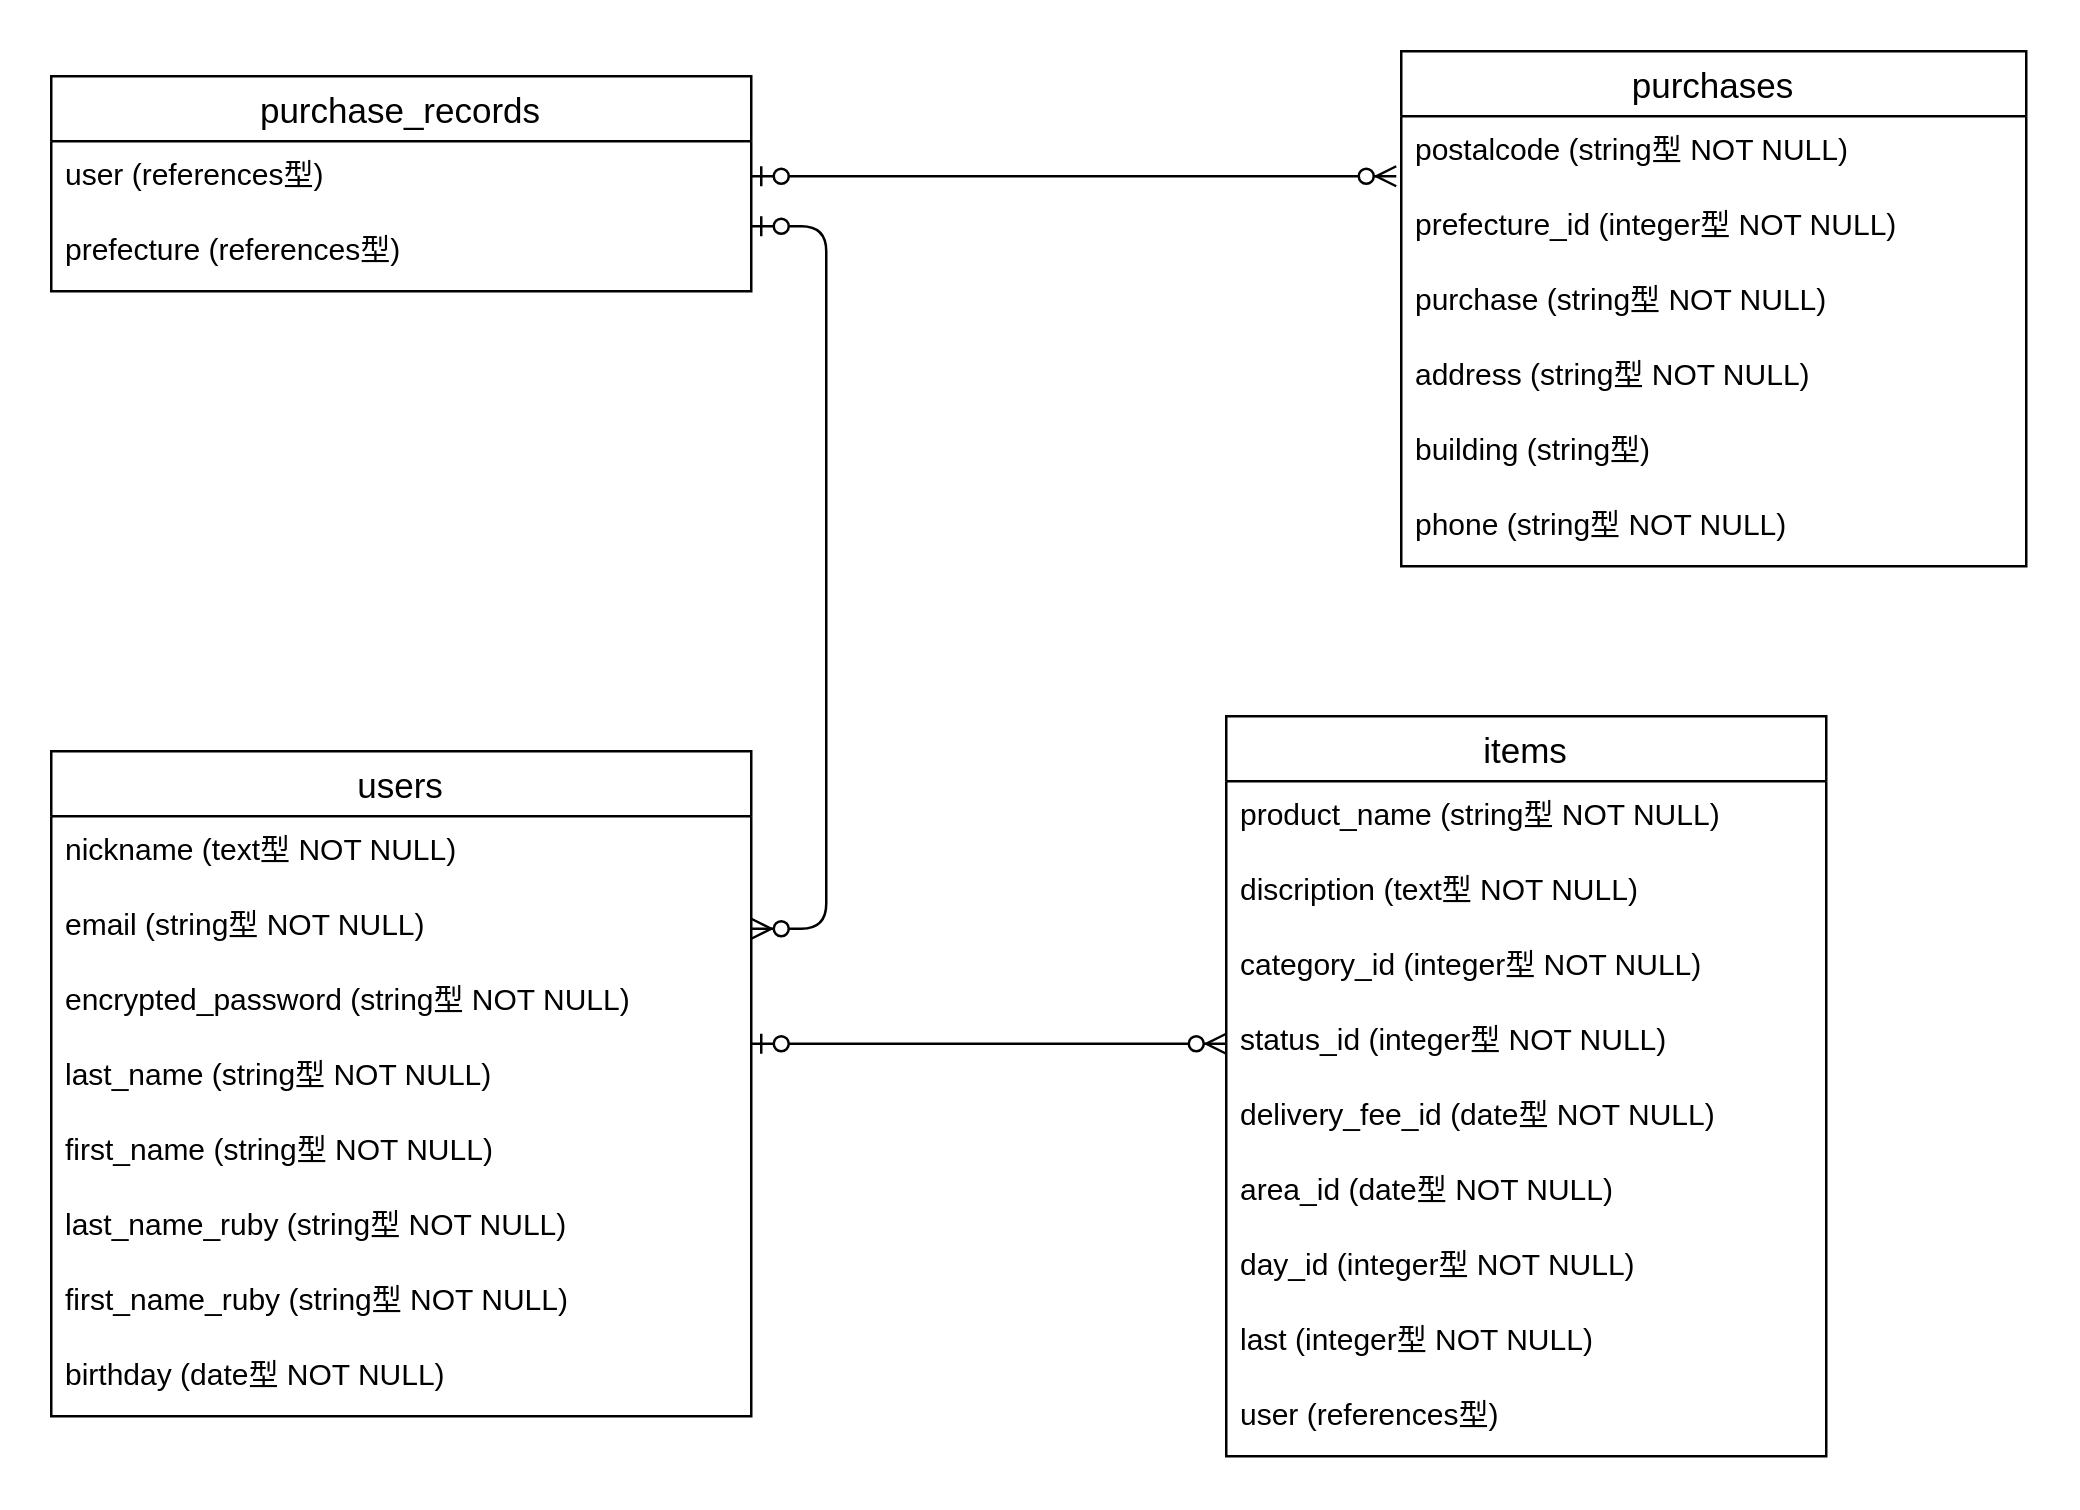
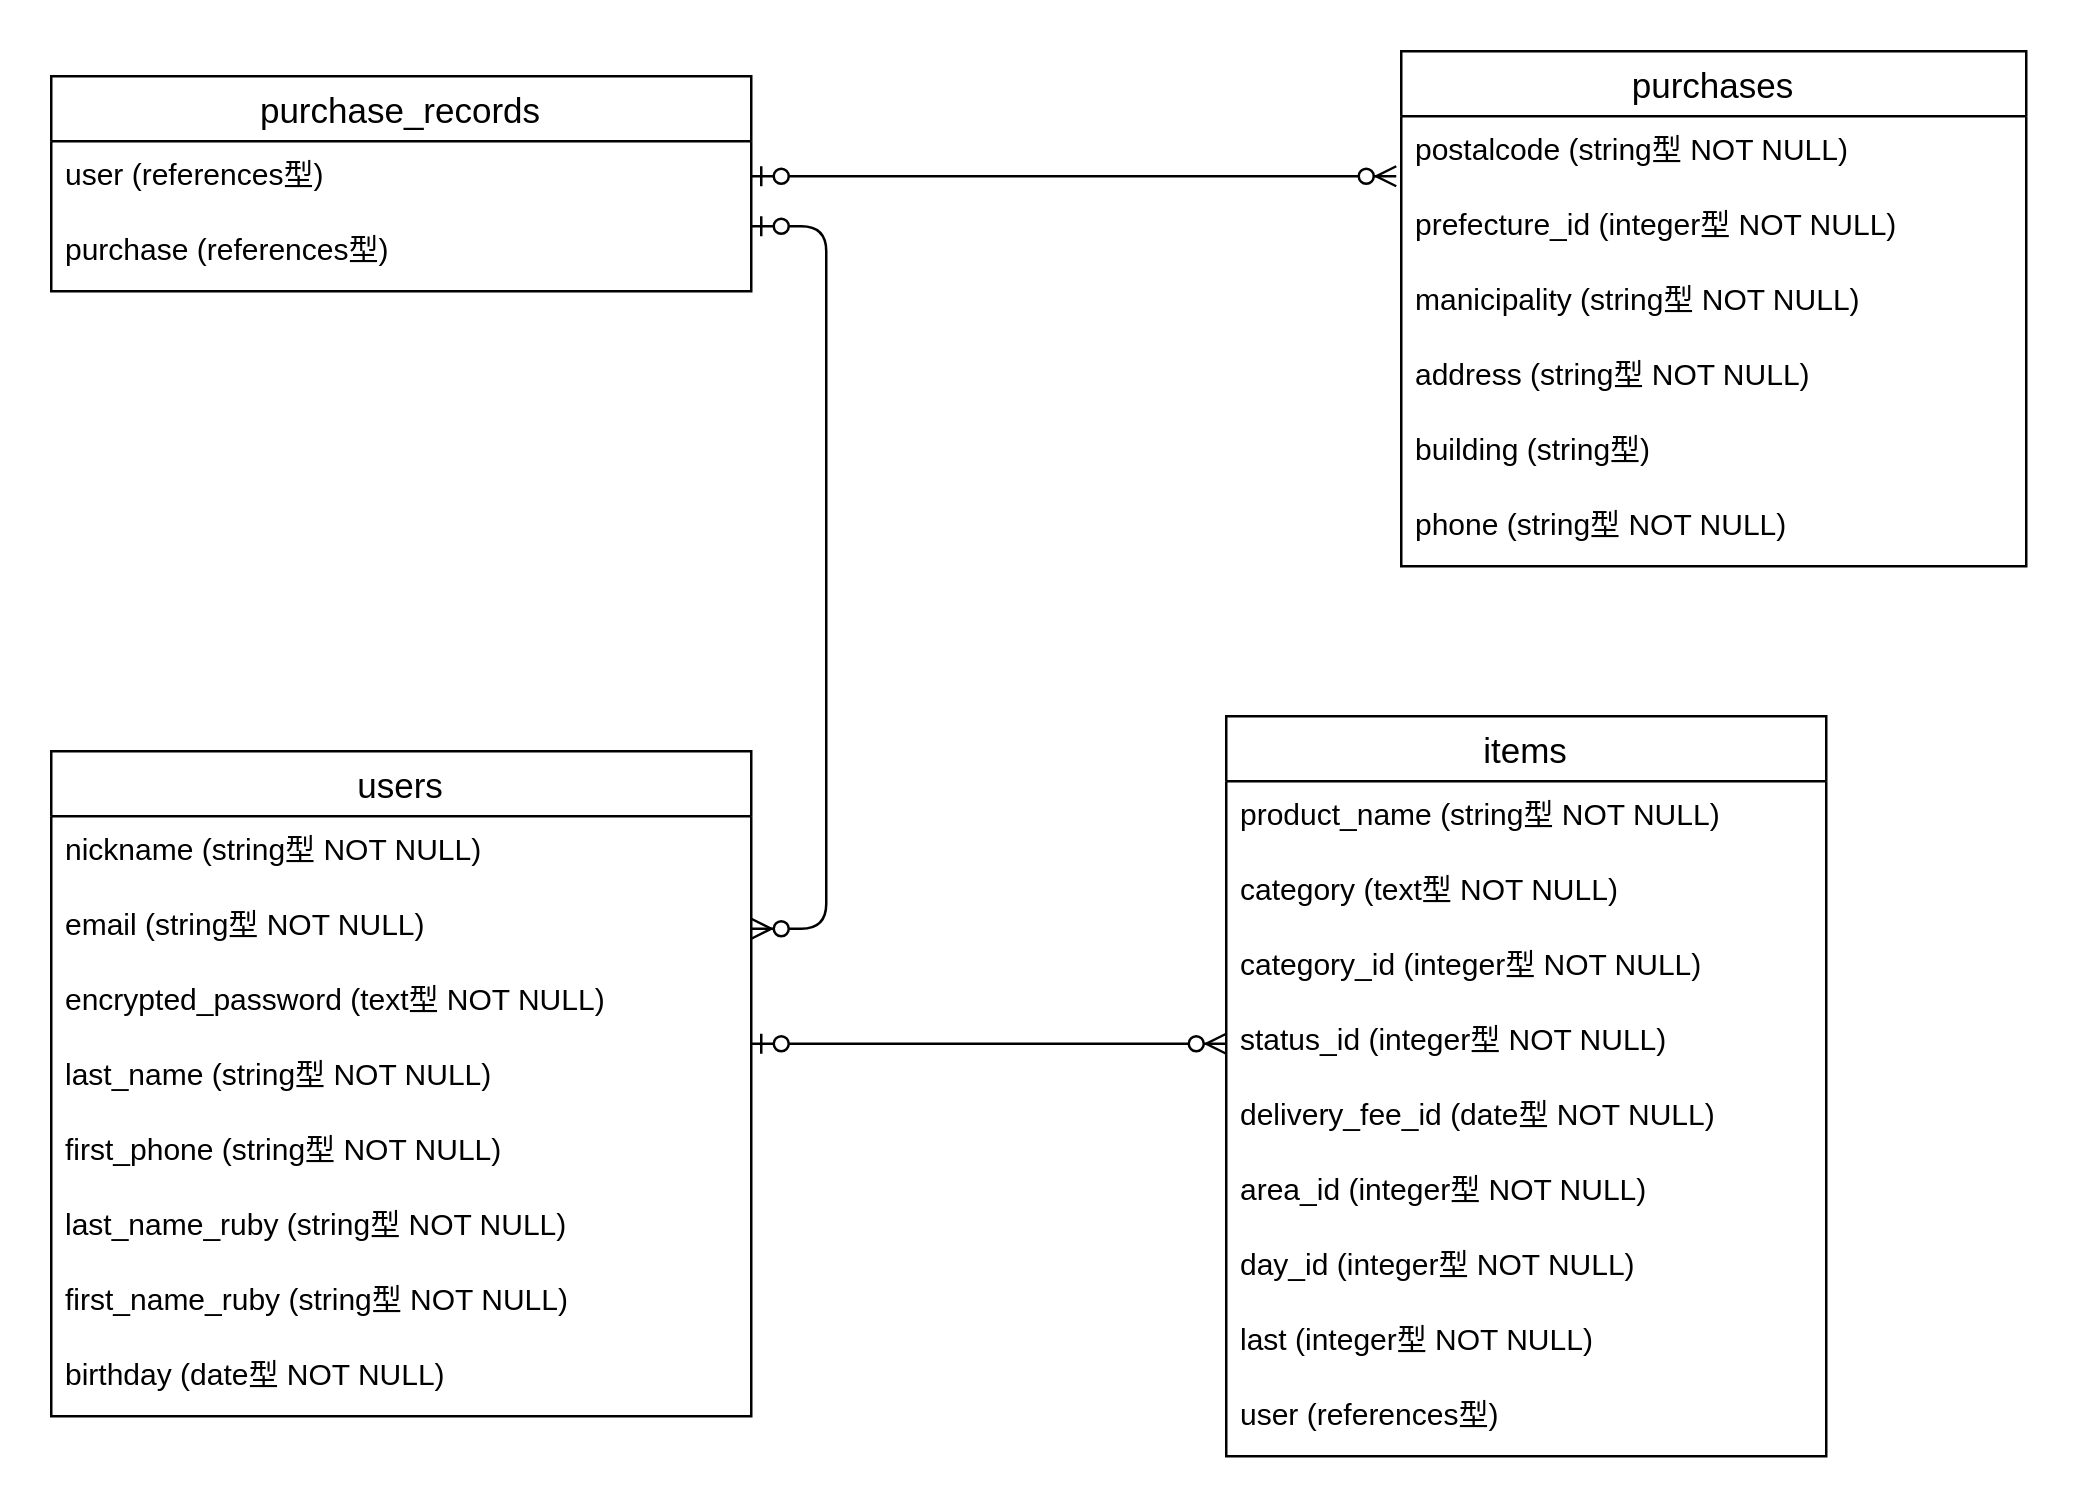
(269, 250) -> (253, 250)
(1633, 300) -> (1651, 300)
(266, 850) -> (279, 850)
(1458, 890) -> (1445, 890)
(367, 1000) -> (354, 1000)
(296, 1150) -> (304, 1150)
(1433, 1190) -> (1454, 1190)
